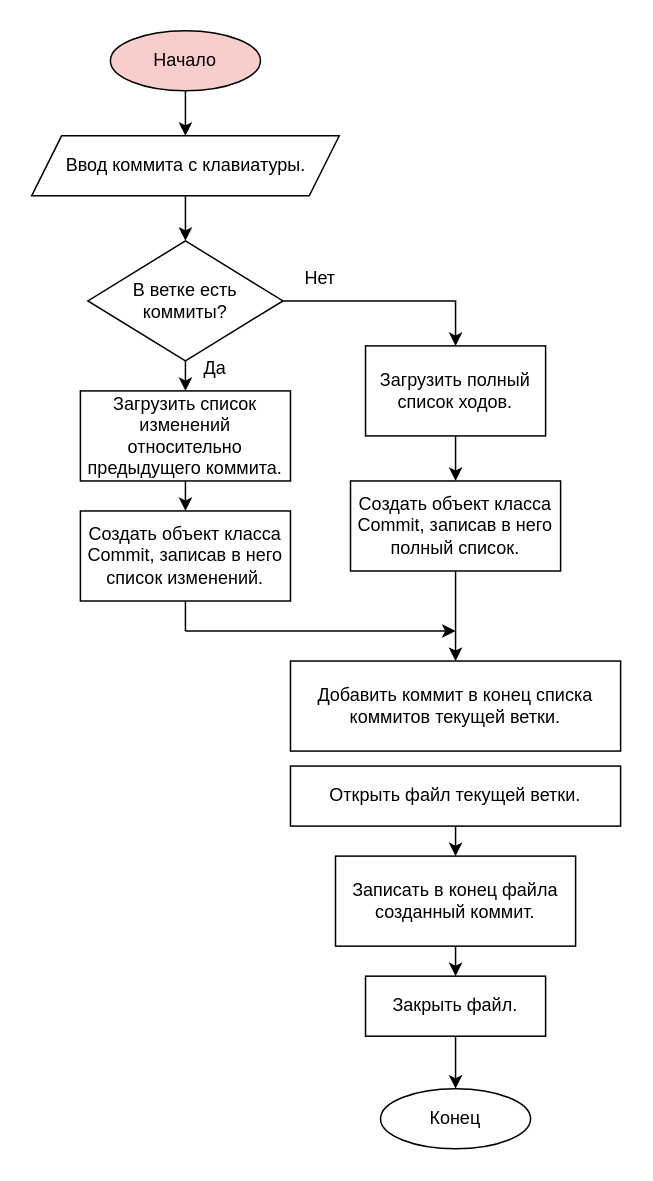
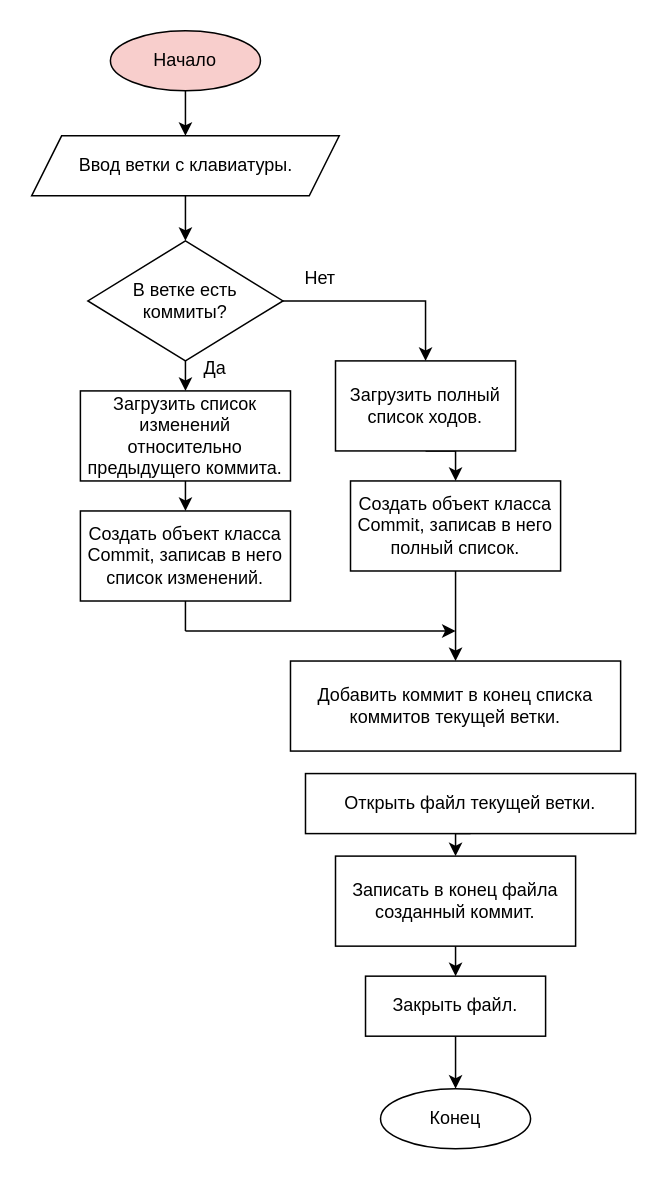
(186, 166) -> (186, 166)
(455, 391) -> (425, 406)
(455, 796) -> (470, 803)
